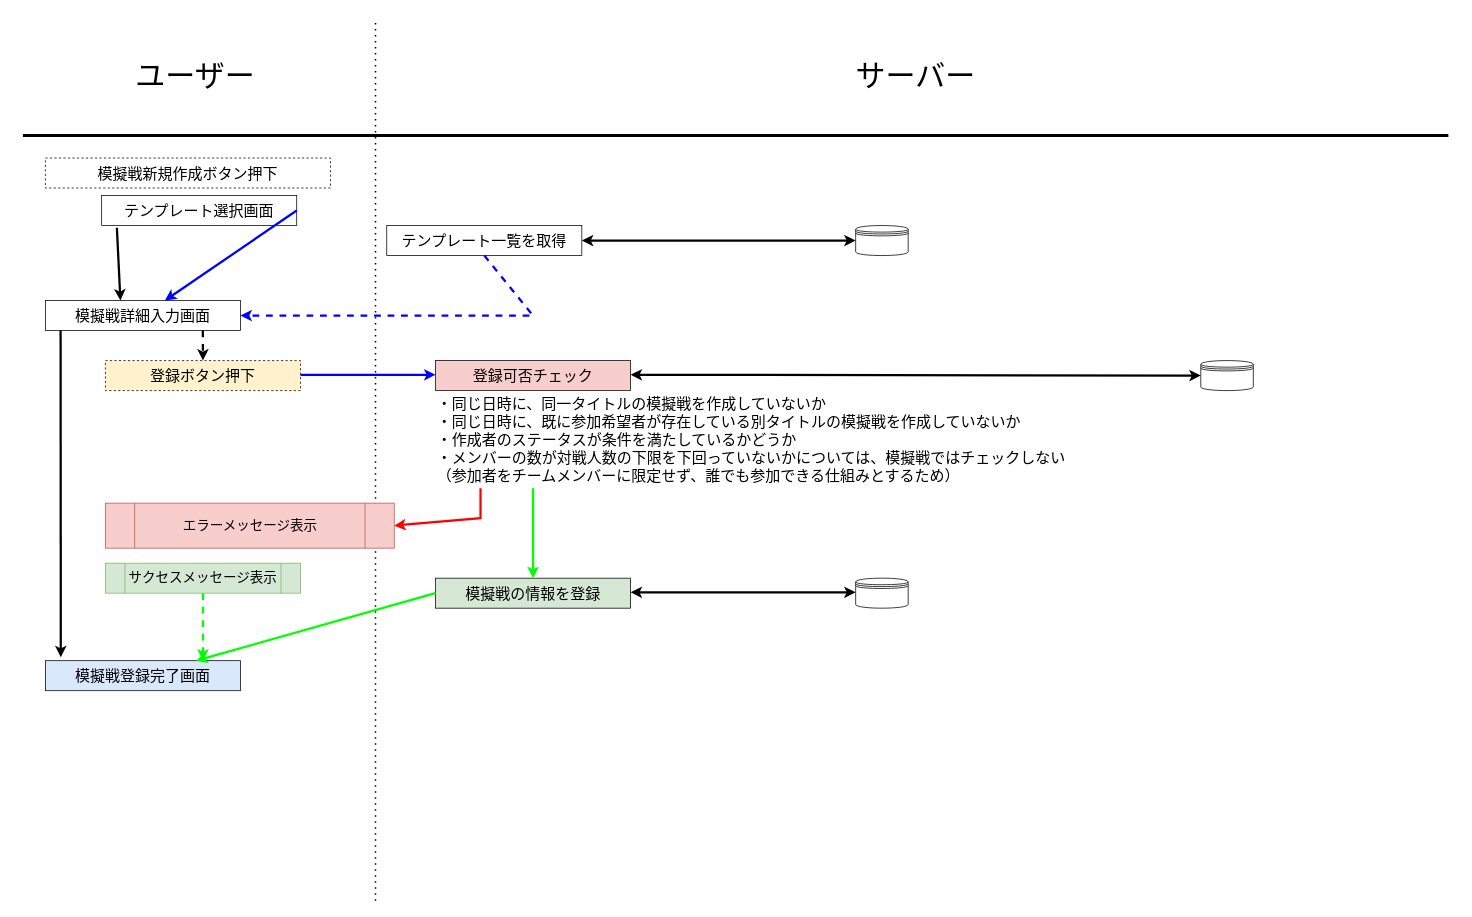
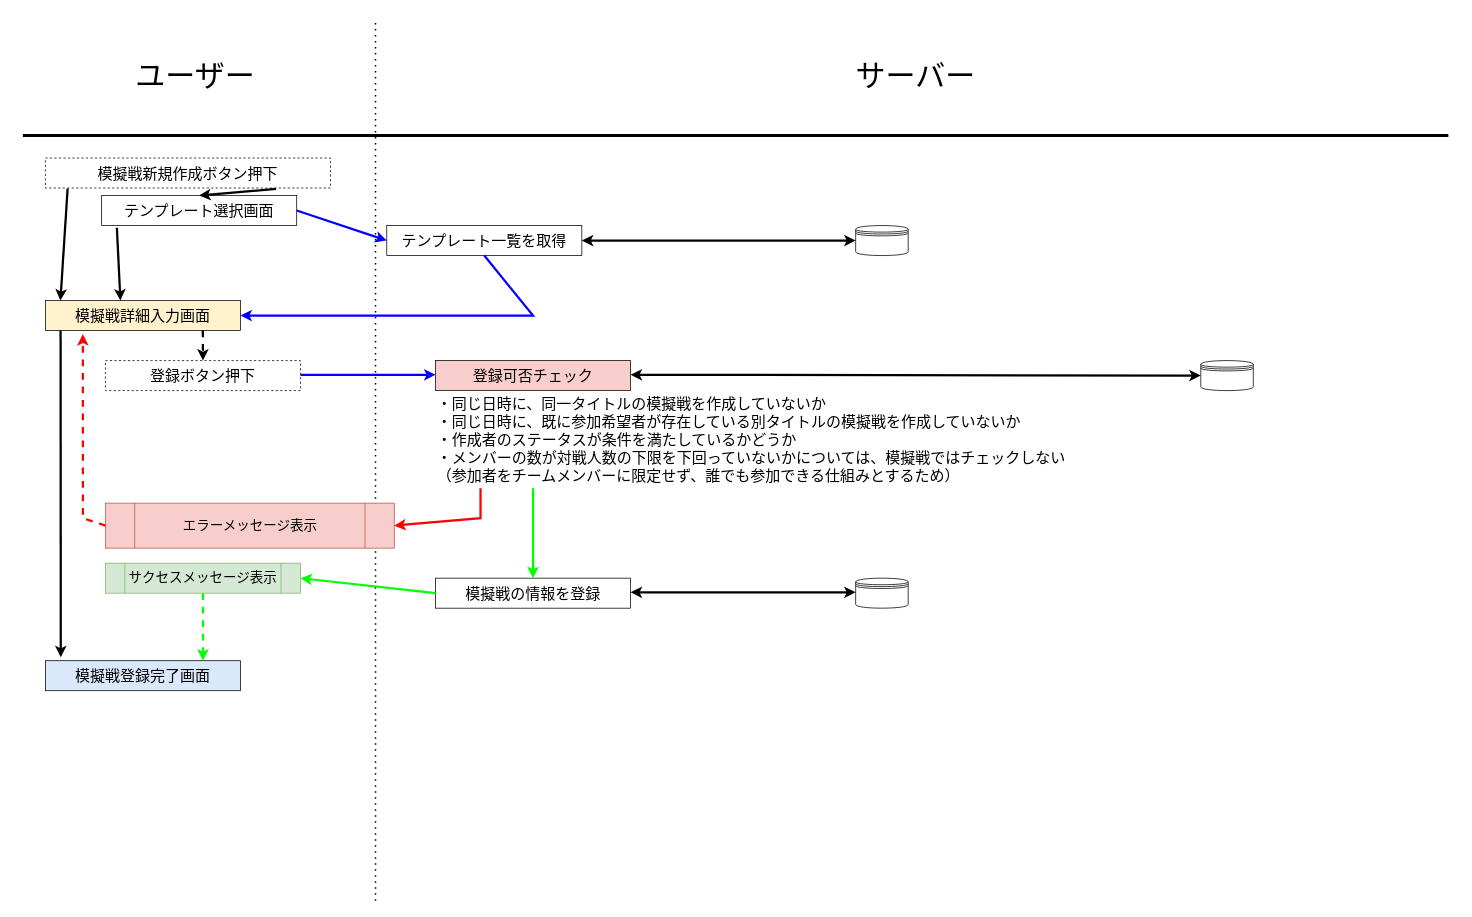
none -> (242, 192)
none -> (64, 241)
(234, 253) -> (338, 224)
(143, 315) -> (143, 315)
(428, 315) -> (428, 315)
(203, 375) -> (203, 375)
none -> (83, 442)
(533, 593) -> (533, 593)
(320, 625) -> (372, 586)
